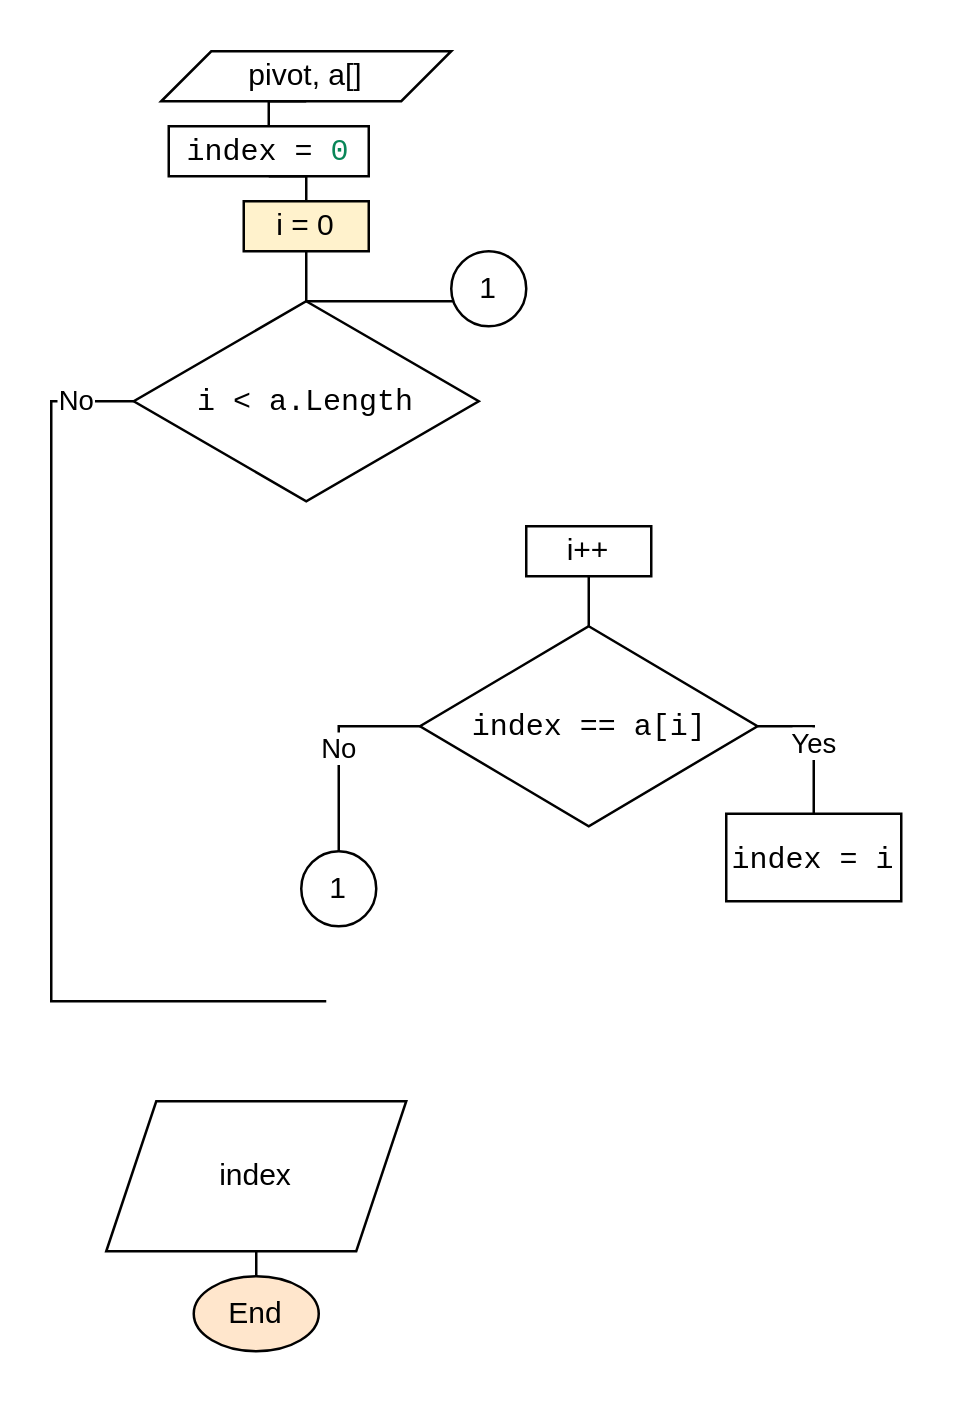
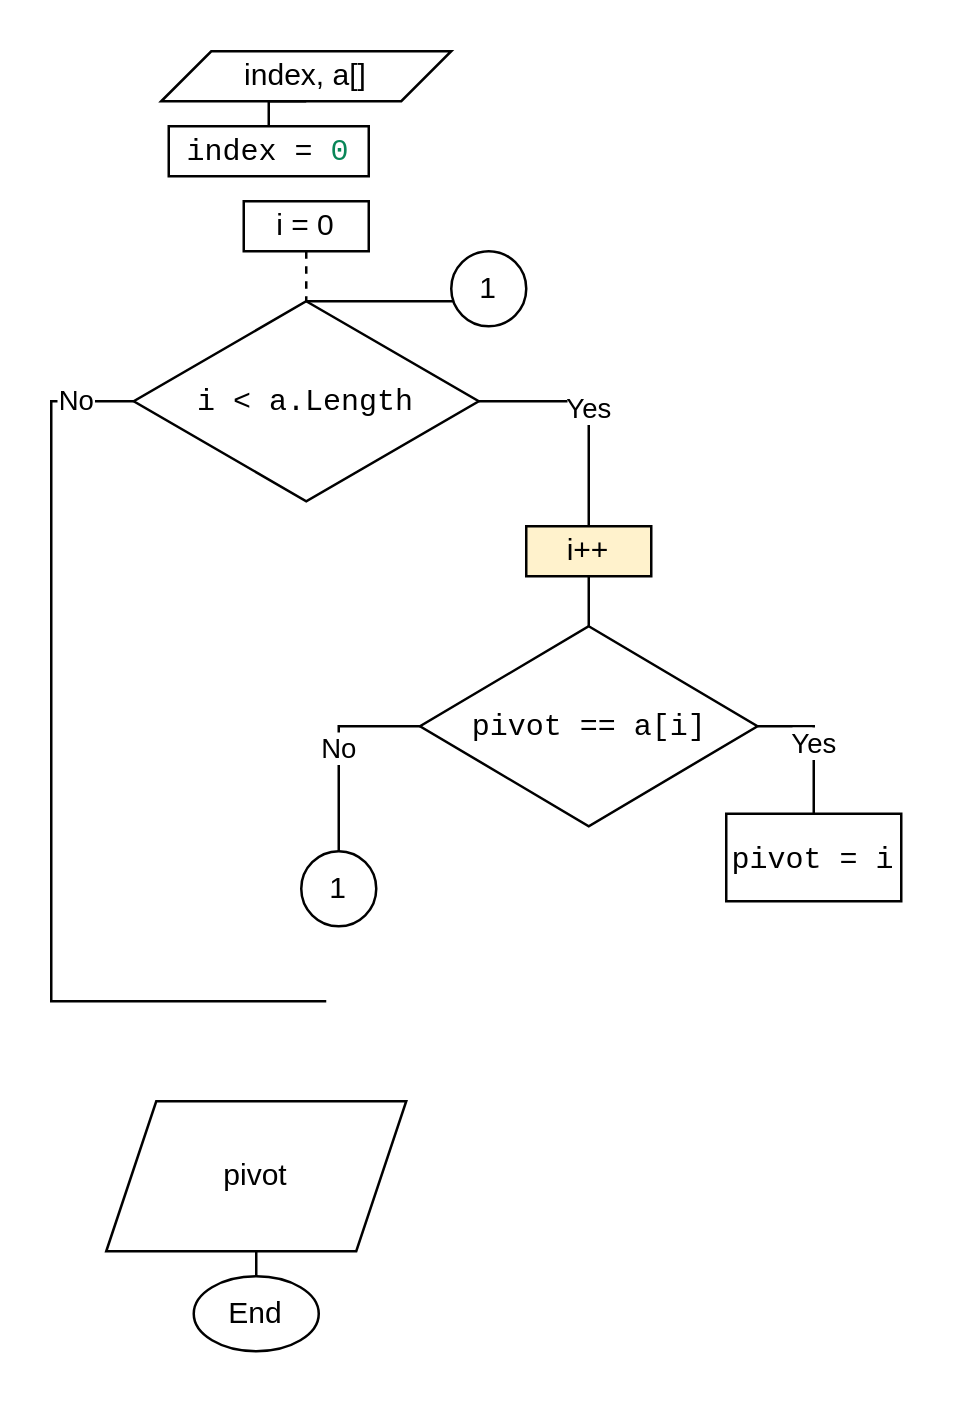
(306, 76) -> (306, 76)
(306, 187) -> none
(306, 226) -> (306, 226)
(306, 276) -> (306, 276)
none -> (589, 408)
(589, 551) -> (589, 551)
(590, 726) -> (590, 726)
(814, 859) -> (814, 859)
(256, 1176) -> (256, 1176)
(256, 1314) -> (256, 1314)
